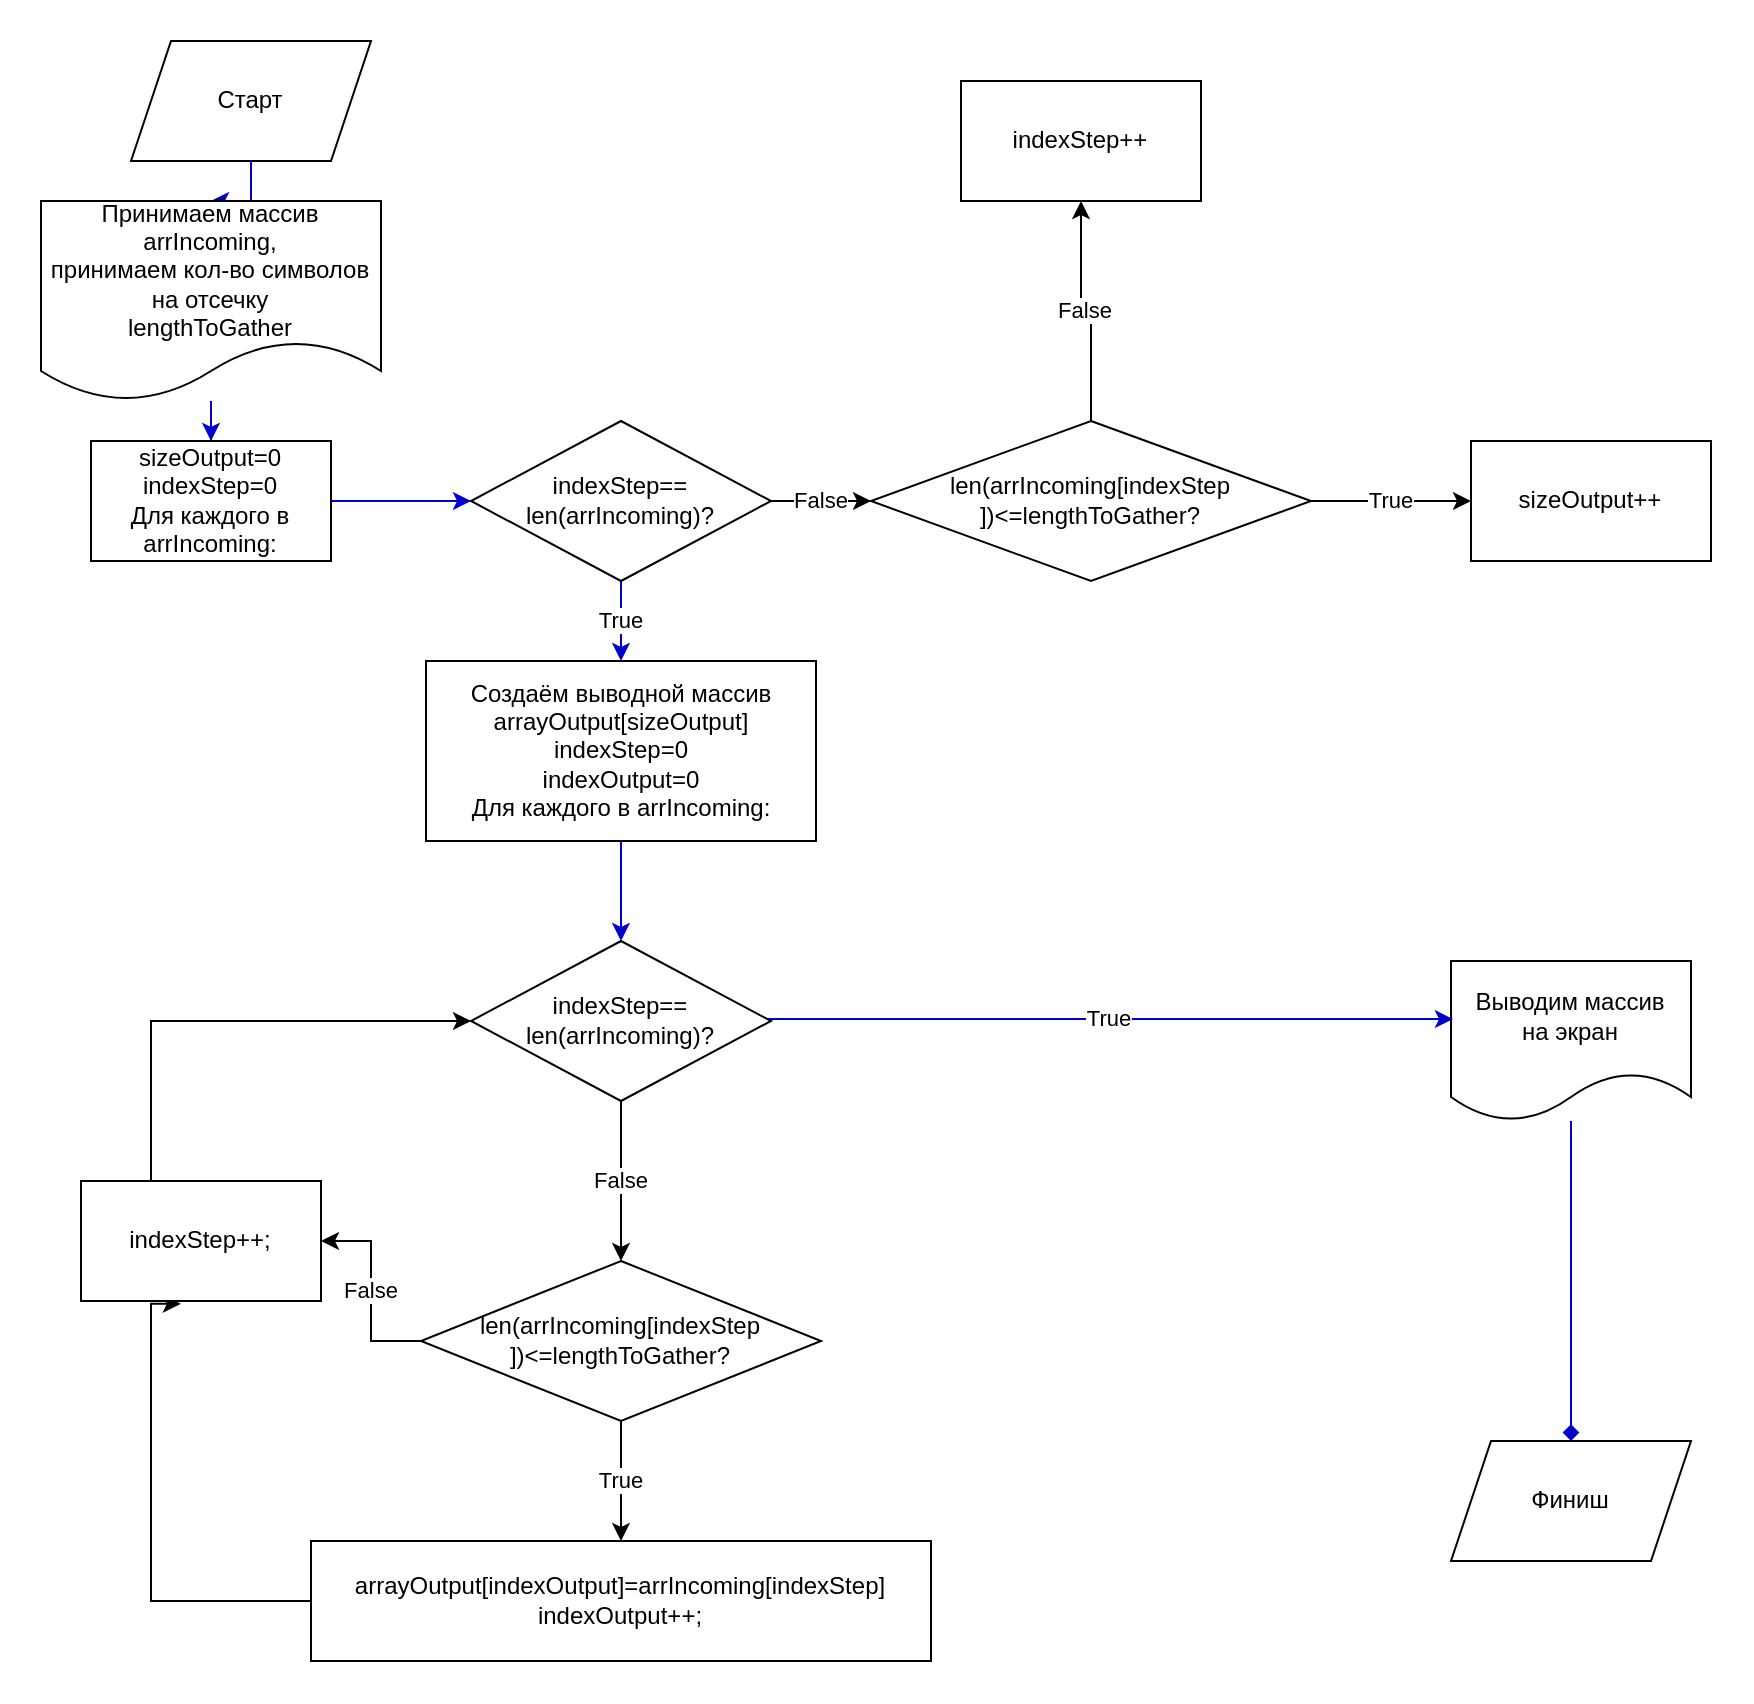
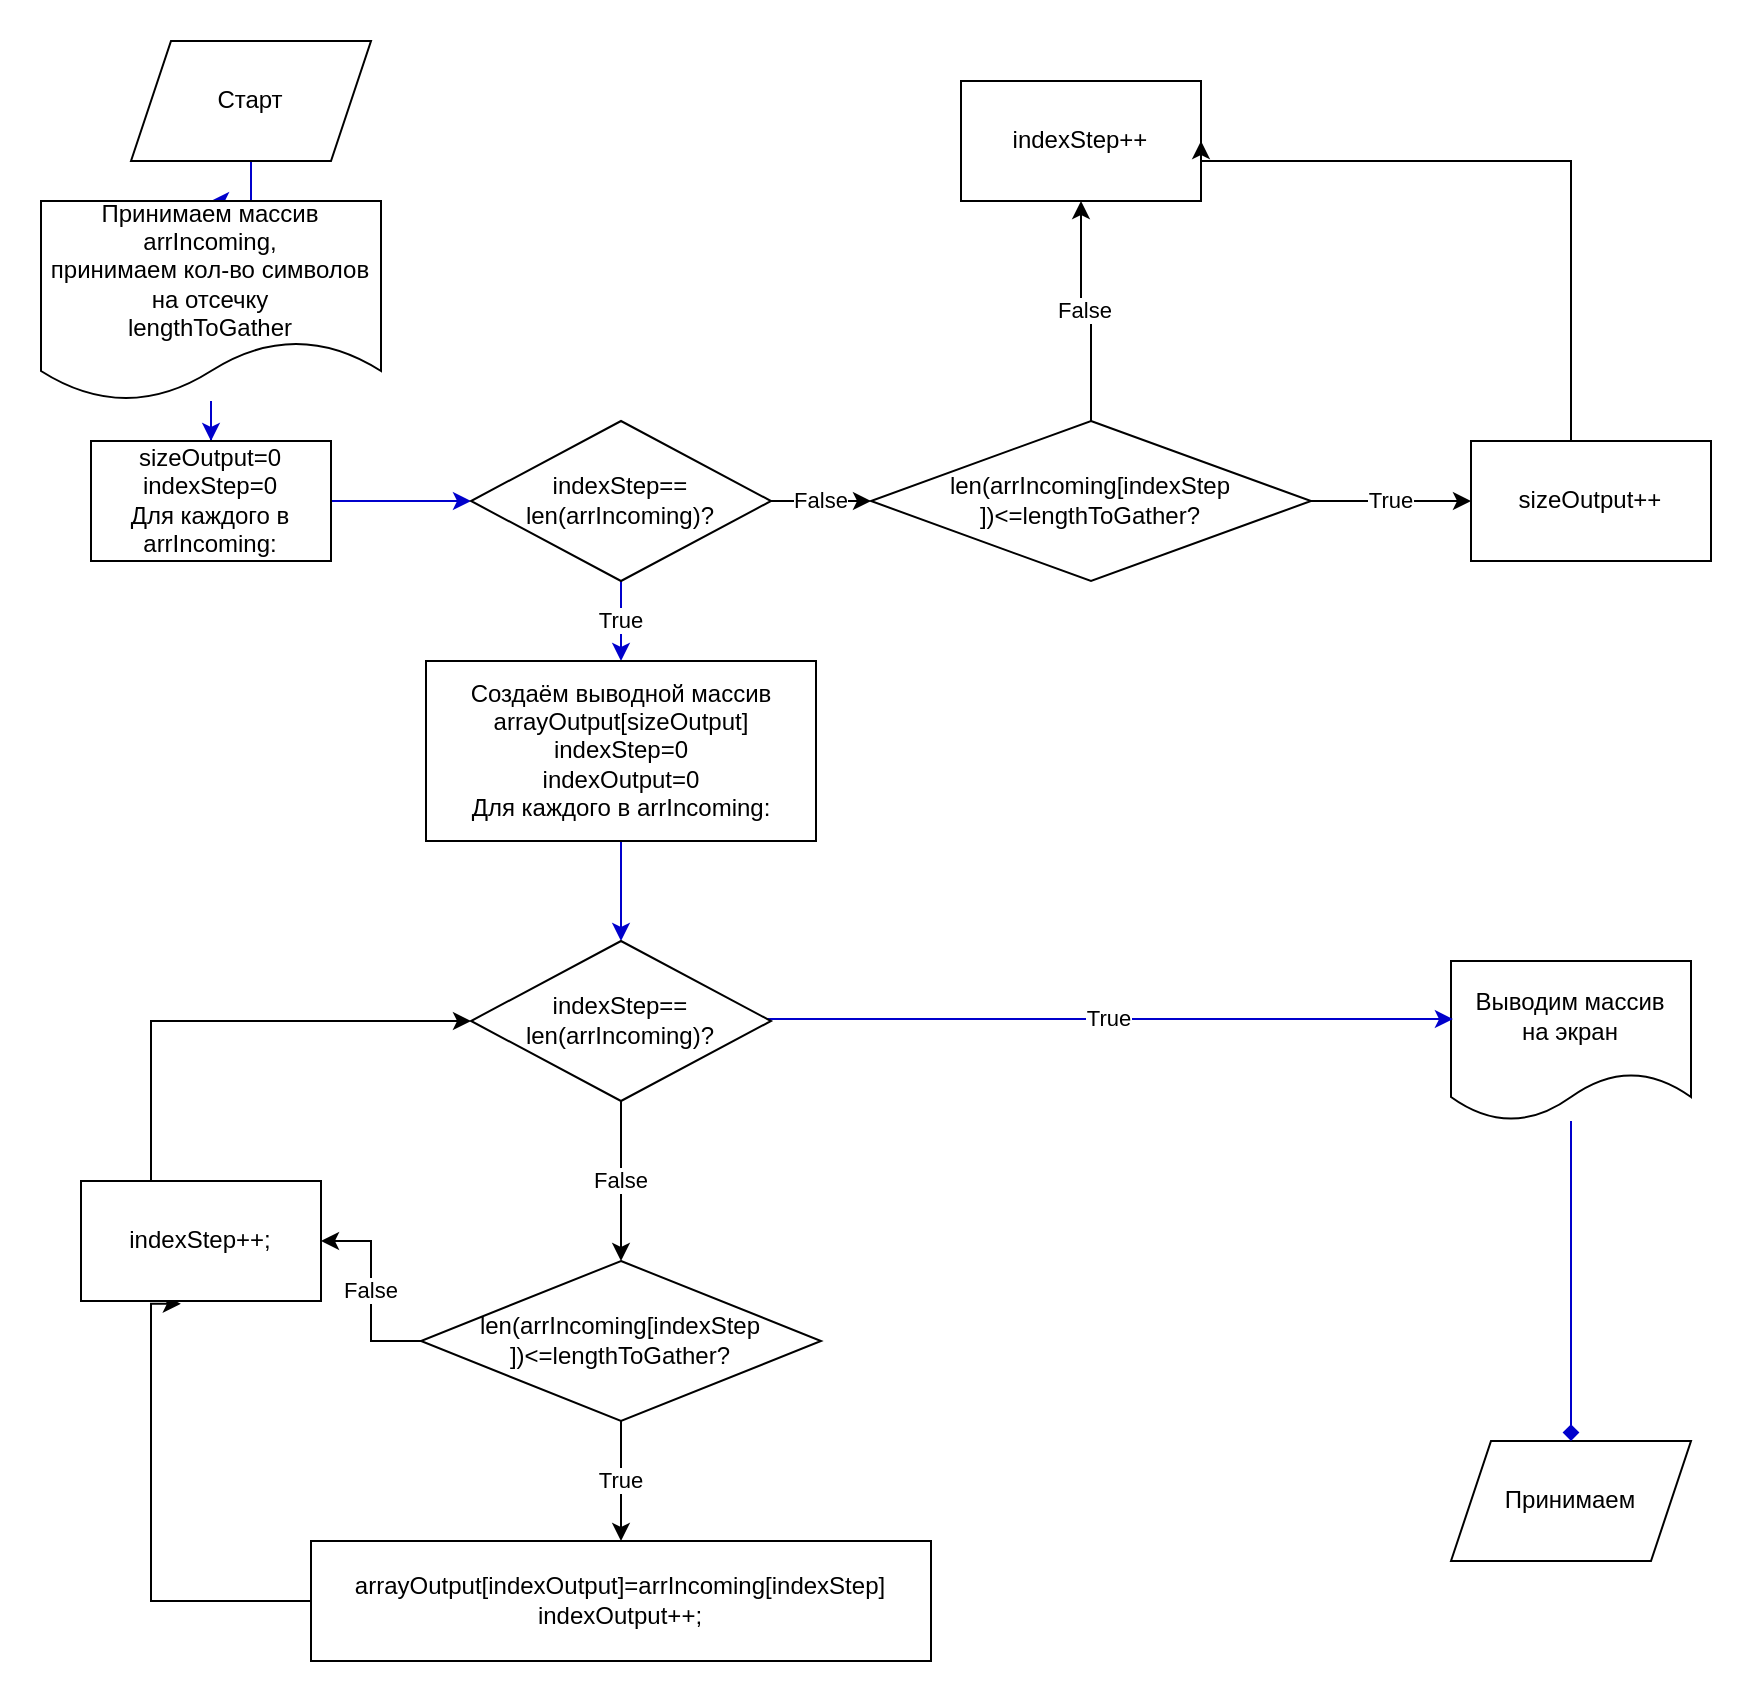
none -> (1523, 161)
(1571, 1501) -> (1571, 1501)
